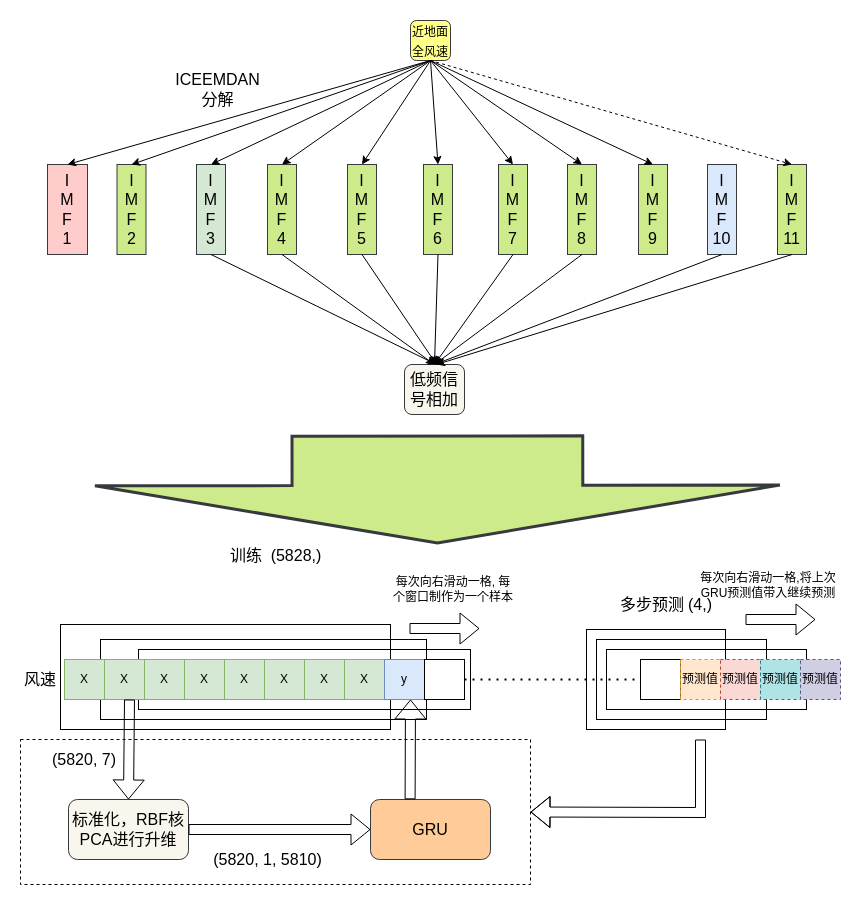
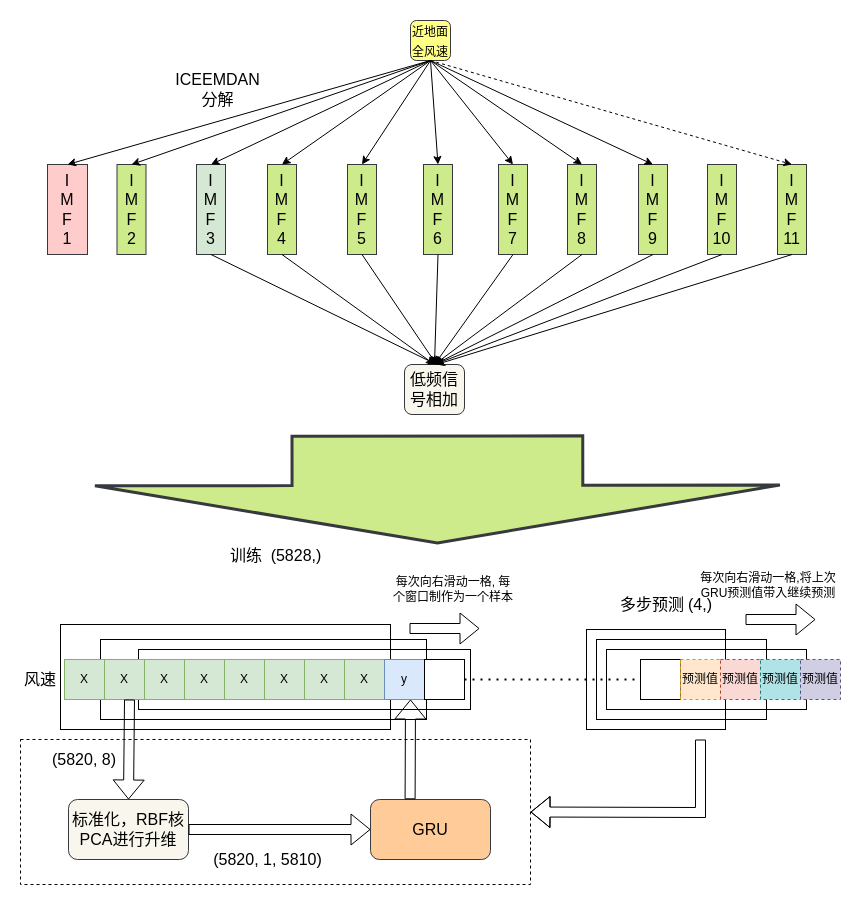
(722, 210) -> (722, 210)
none -> (550, 306)
(85, 760) -> (85, 760)
